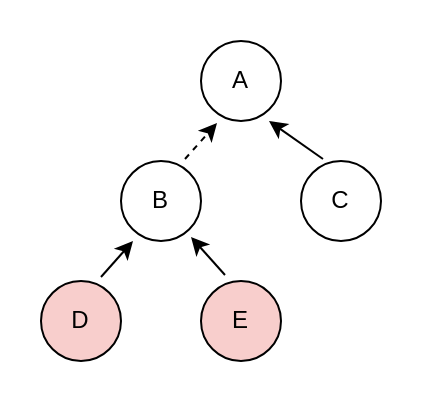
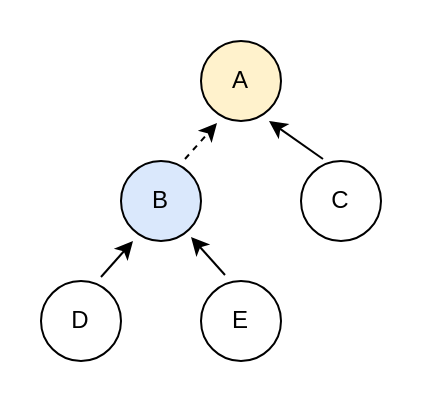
(241, 81) -> (241, 81)
(161, 201) -> (161, 201)
(81, 321) -> (81, 321)
(241, 321) -> (241, 321)
